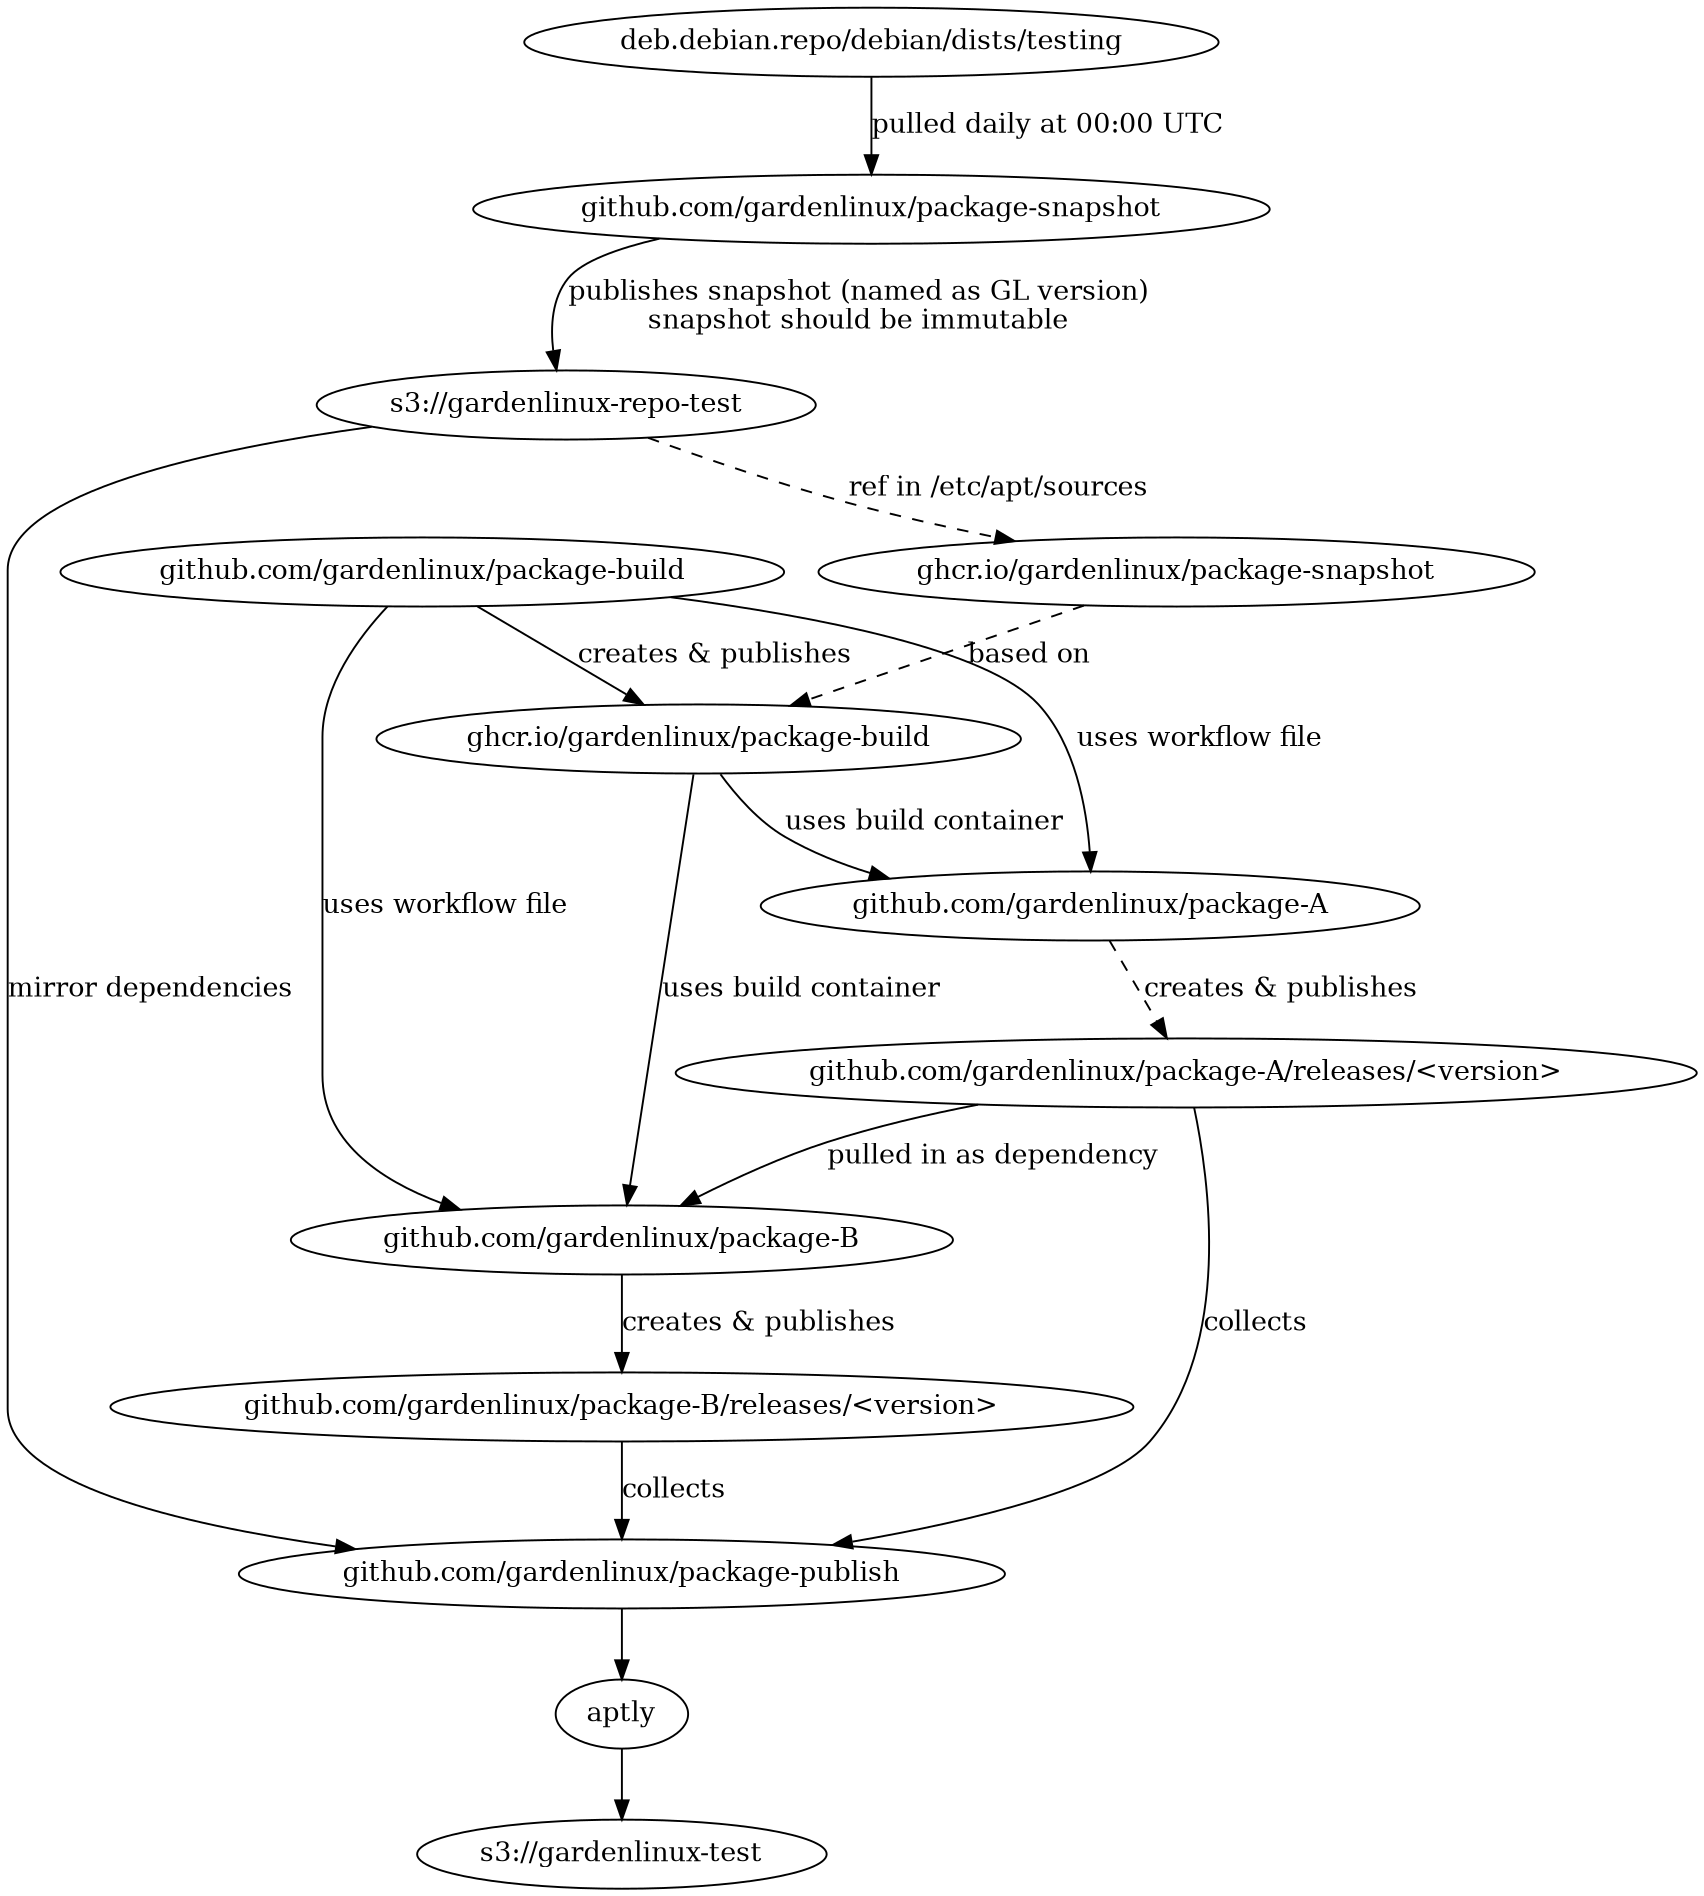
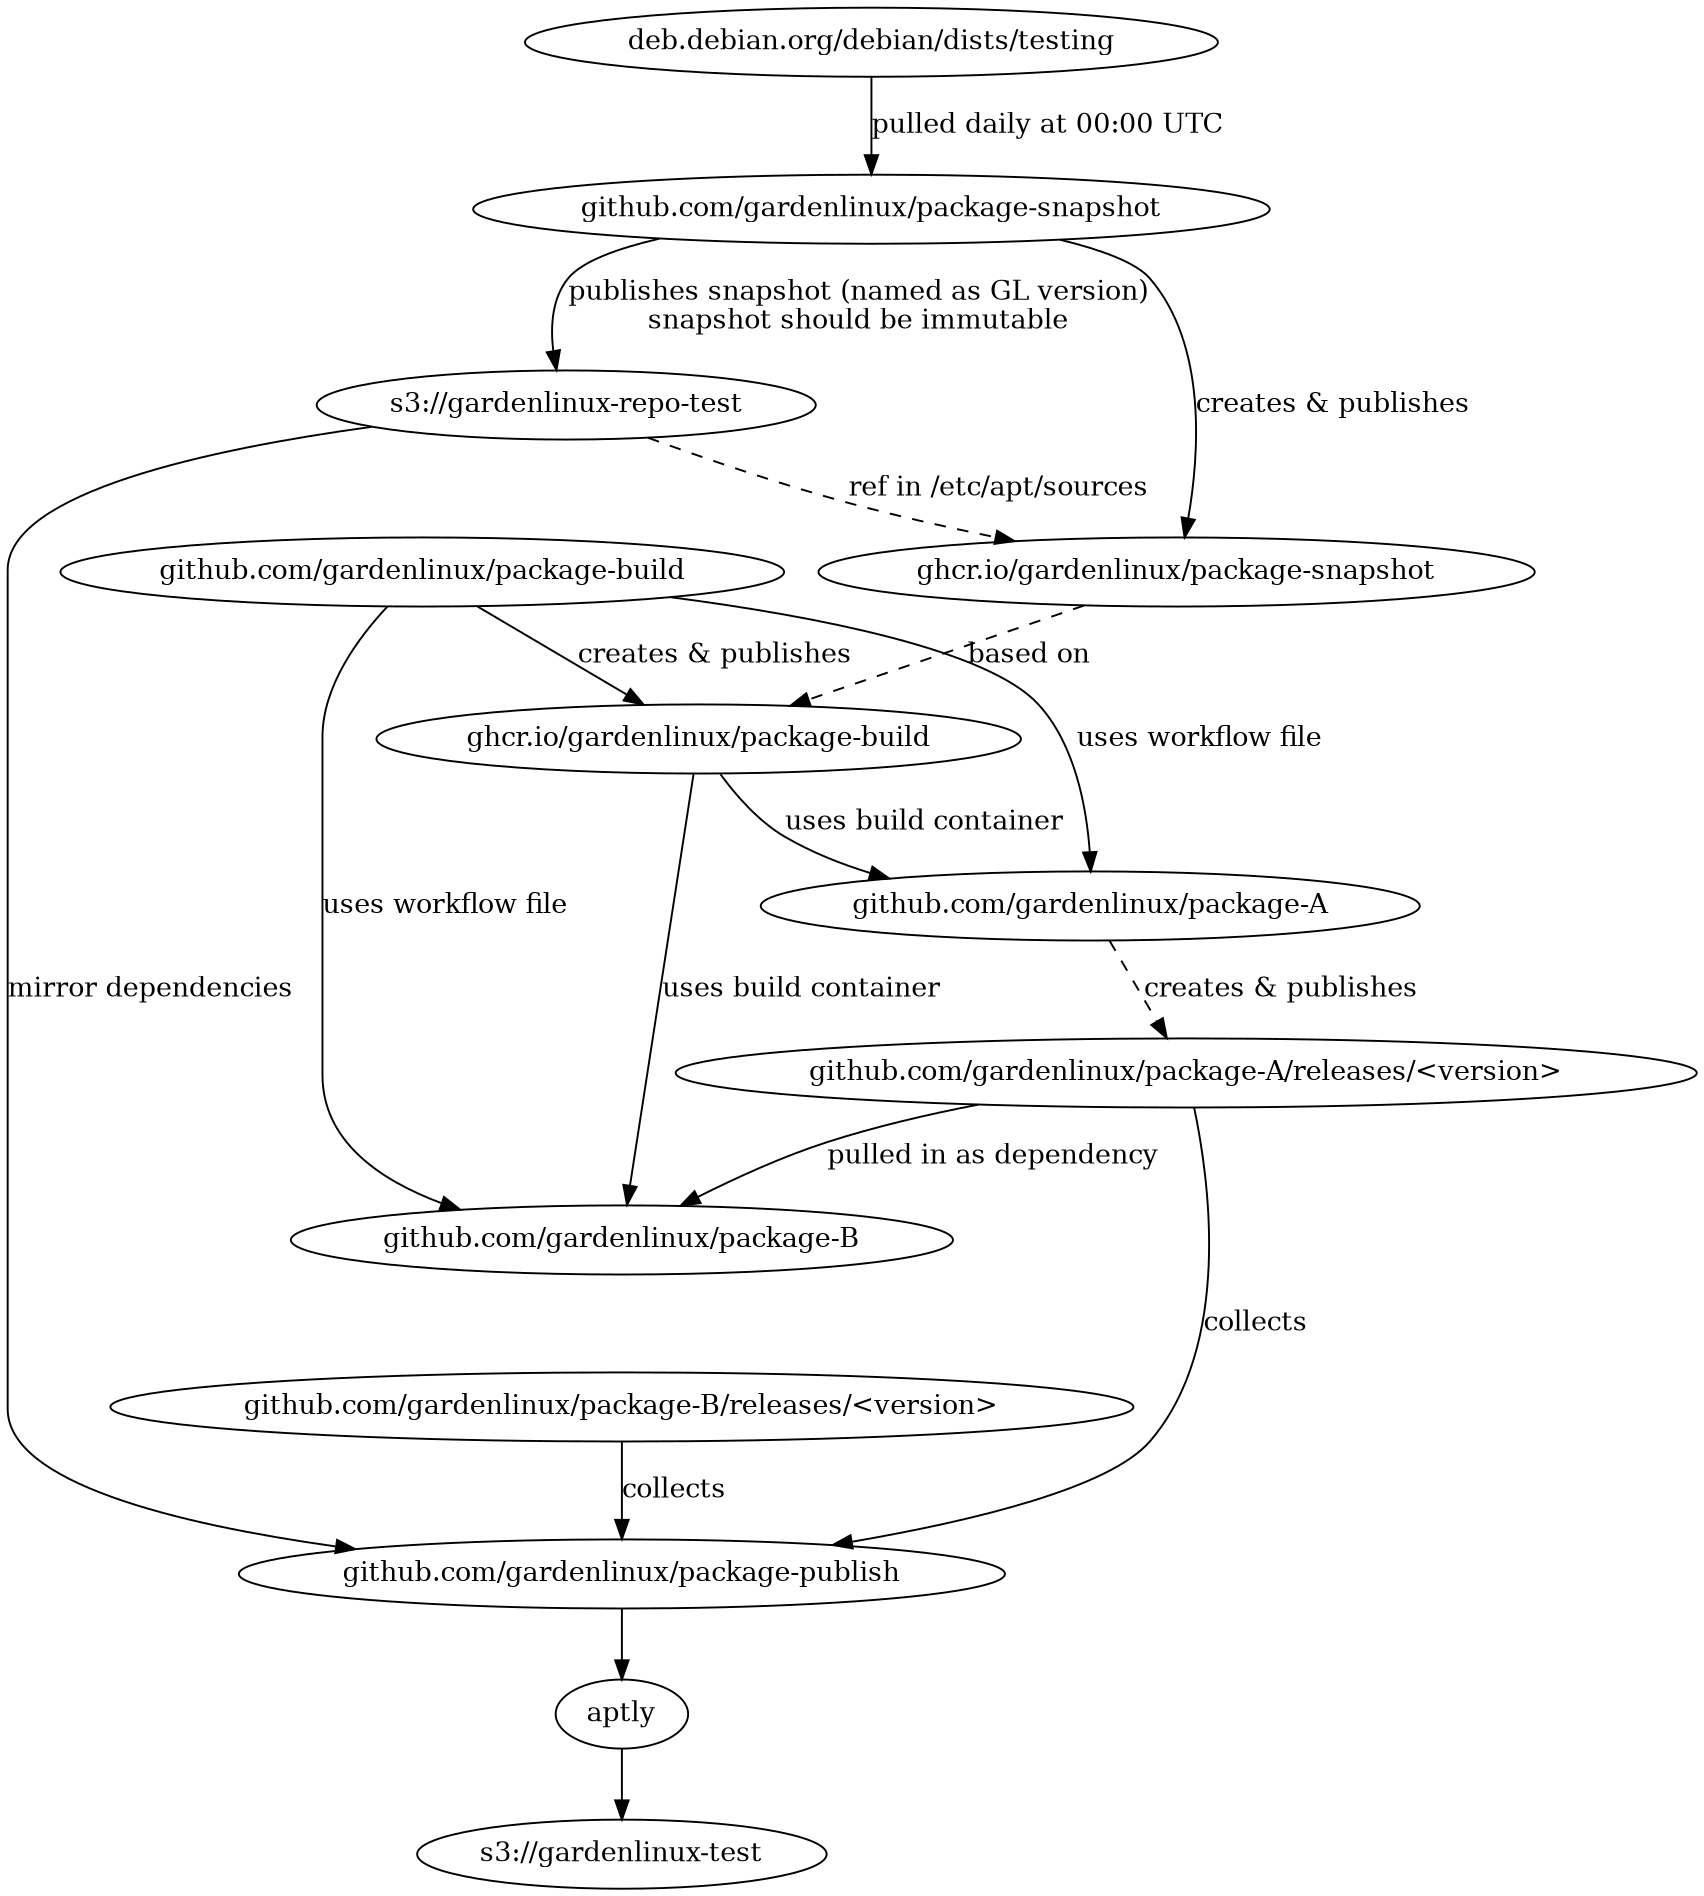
(871, 42) -> (871, 42)
none -> (1184, 345)
(622, 1314) -> none
